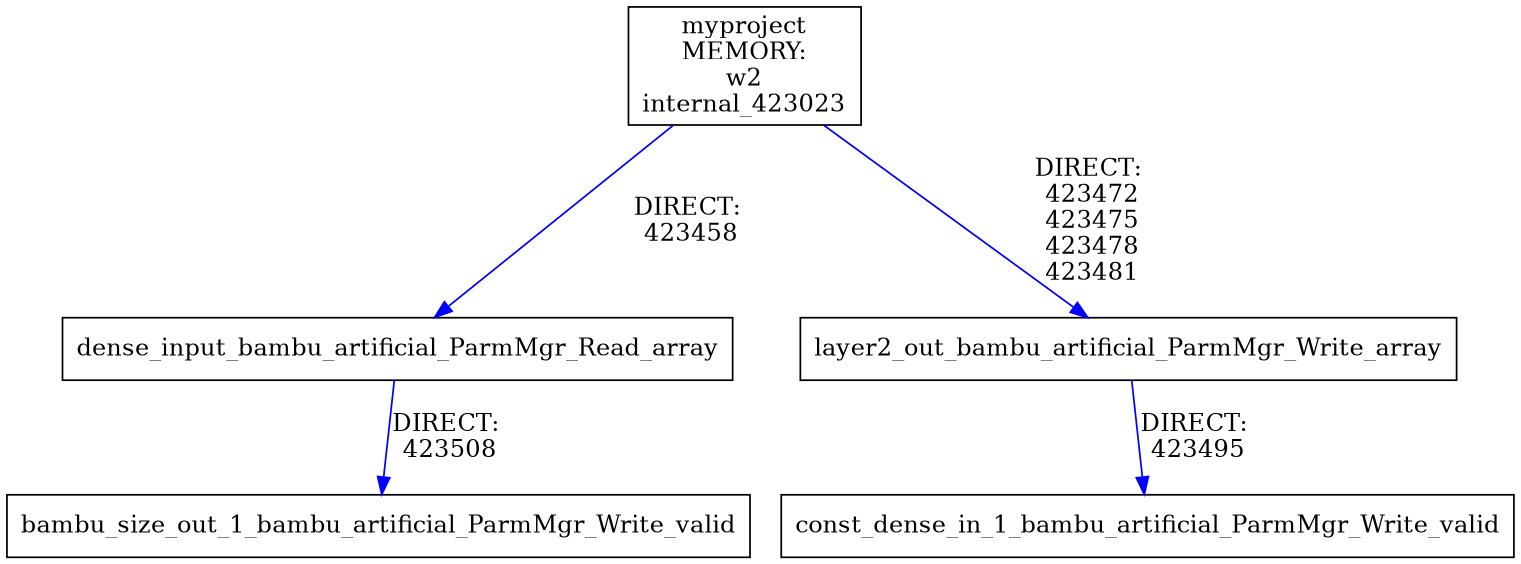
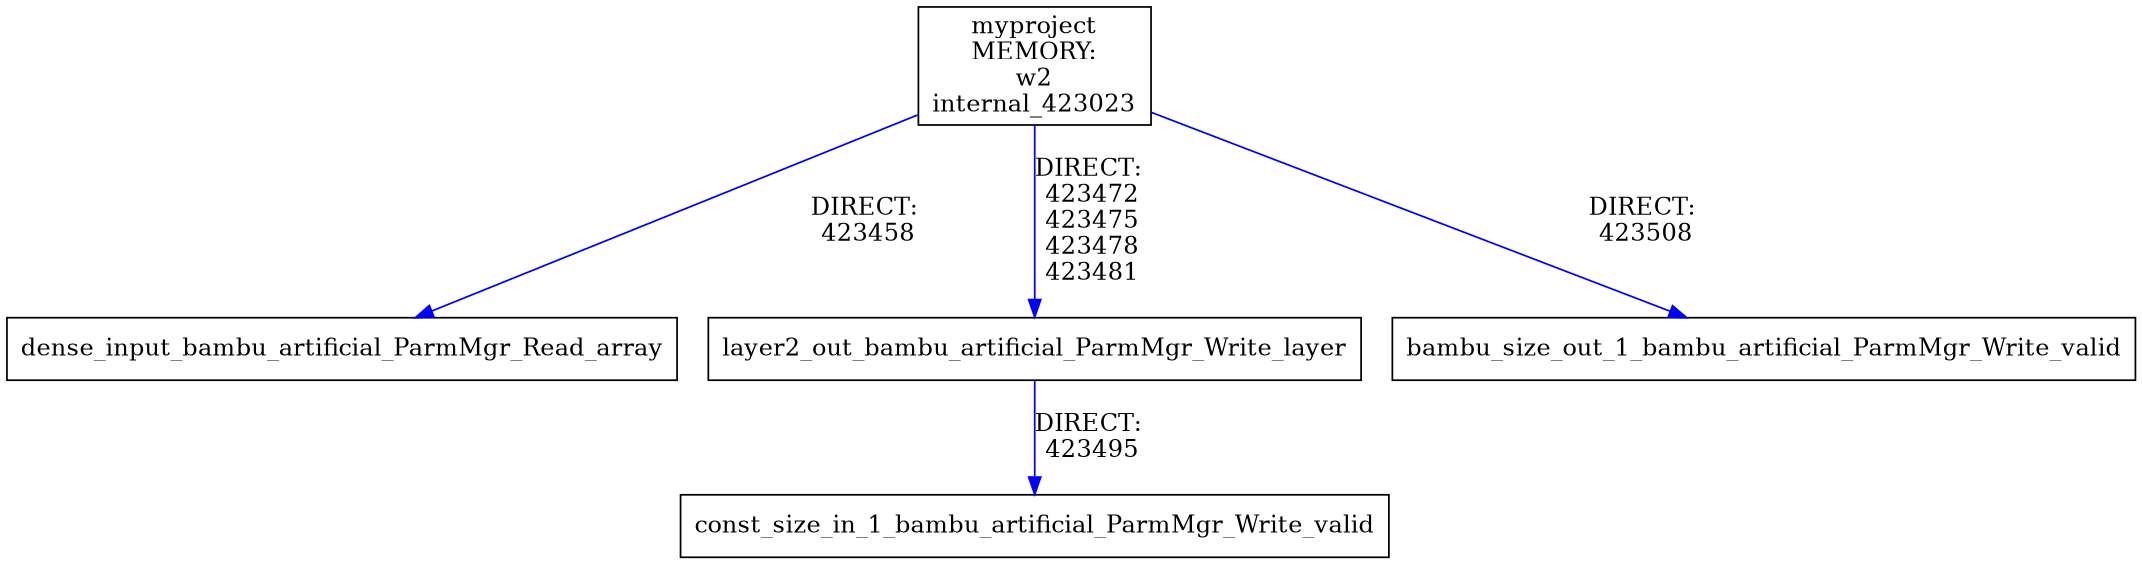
(1128, 349) -> (1035, 349)
(389, 429) -> (1411, 212)
(1148, 526) -> (1035, 526)
